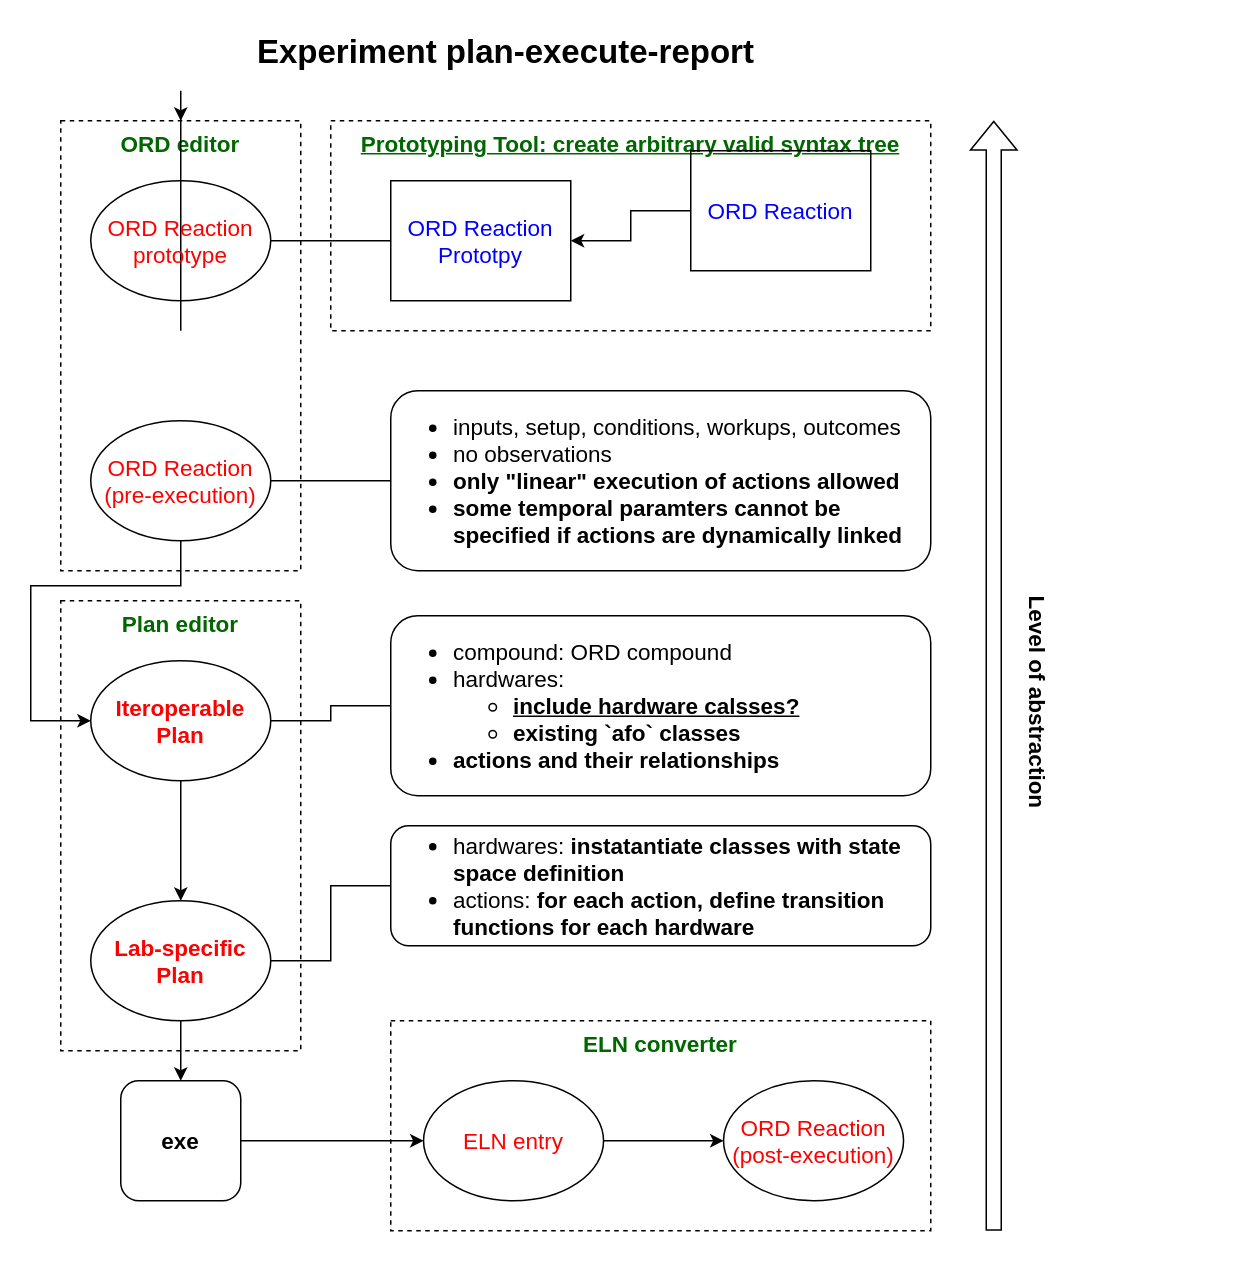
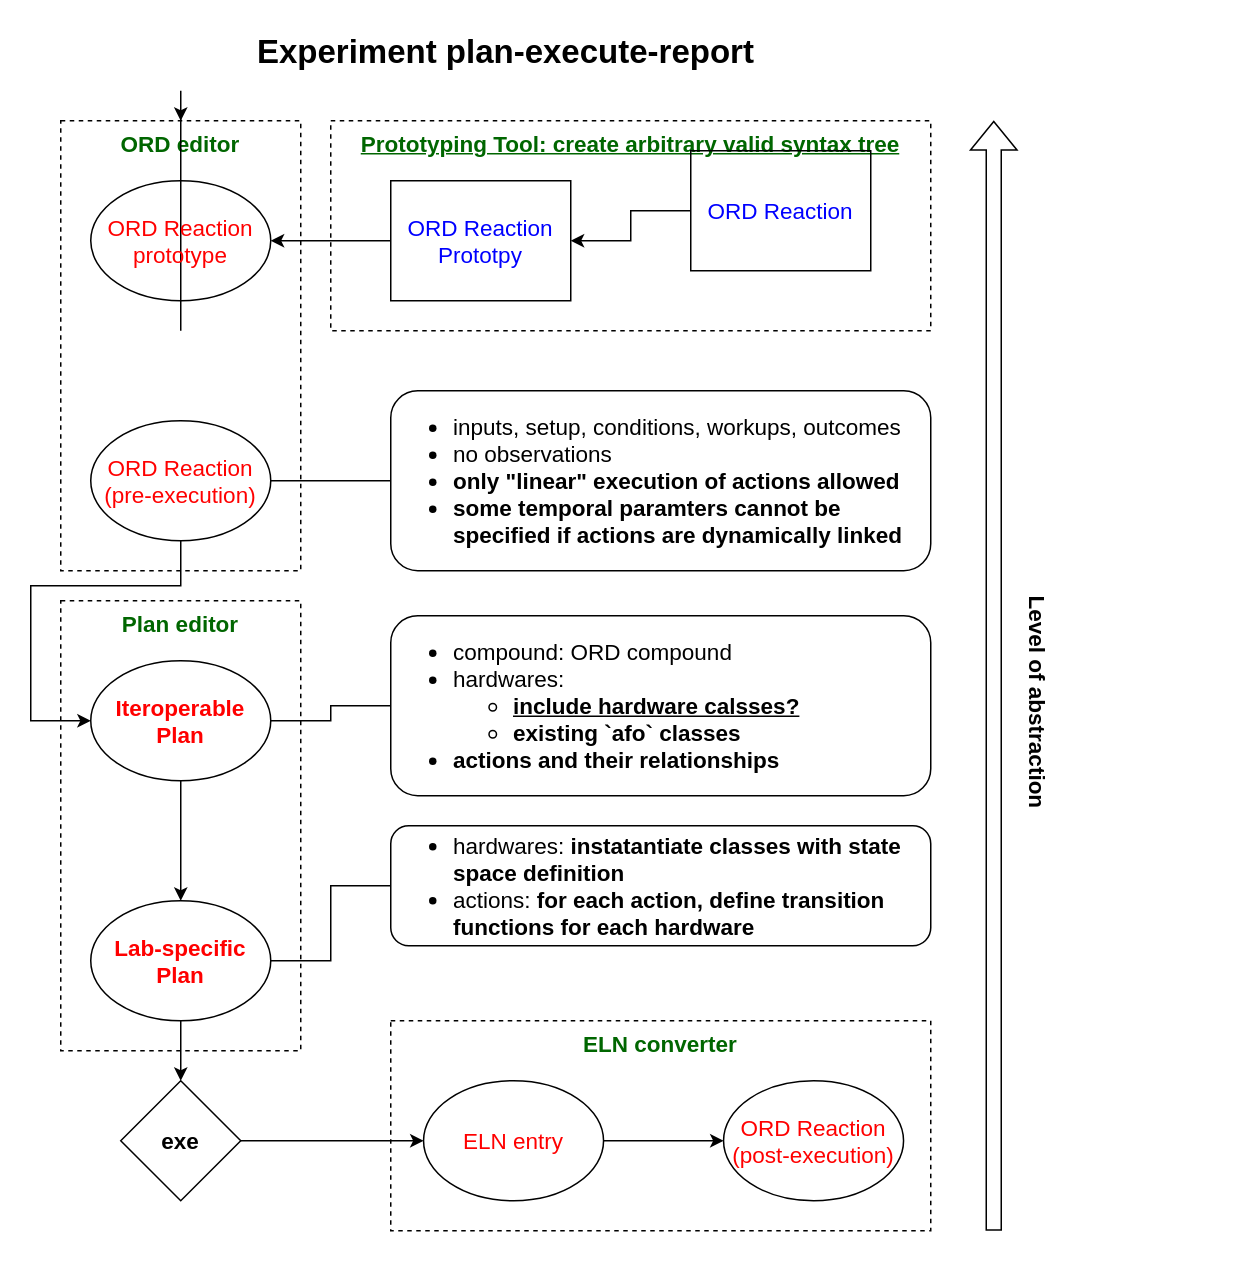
(277, 241) -> (282, 241)
(181, 1141) -> (181, 1141)
